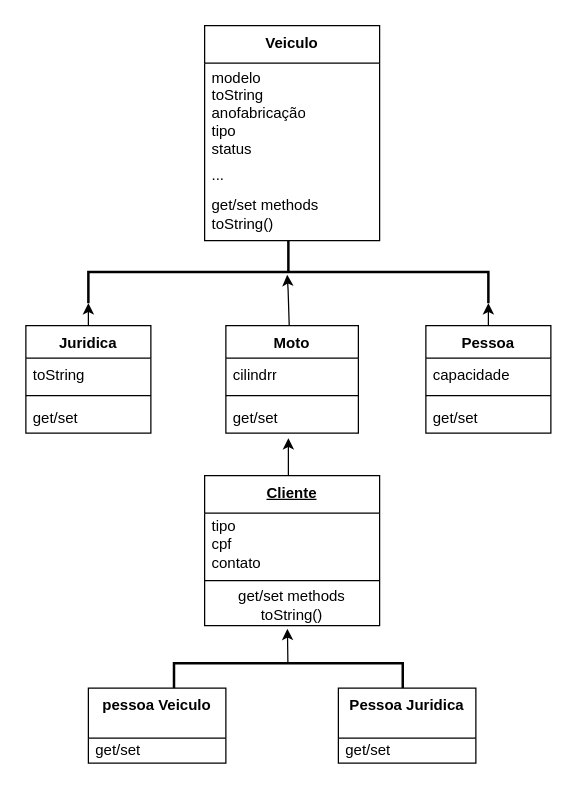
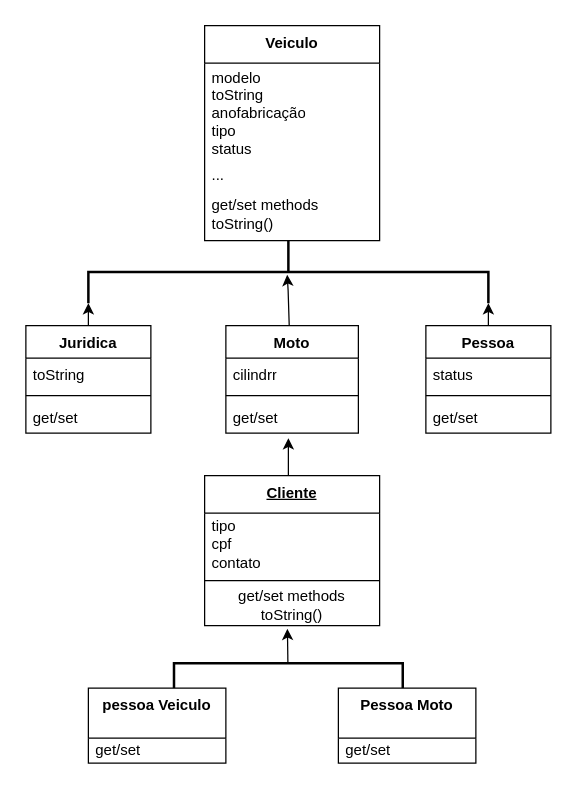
(473, 376) -> (458, 376)
(407, 706) -> (407, 706)
